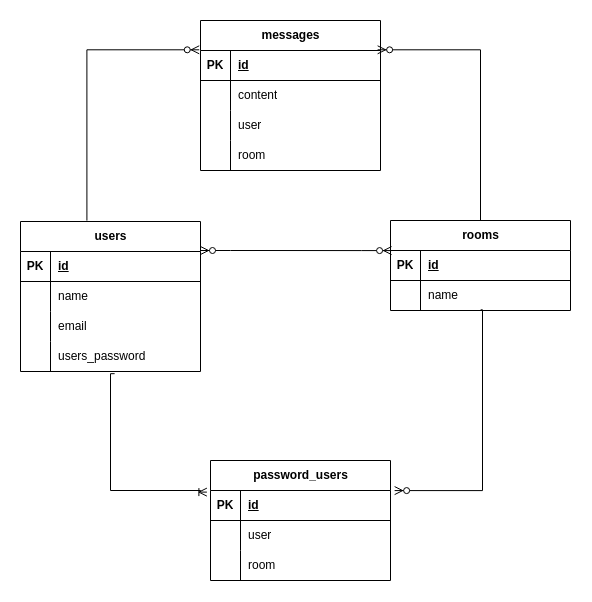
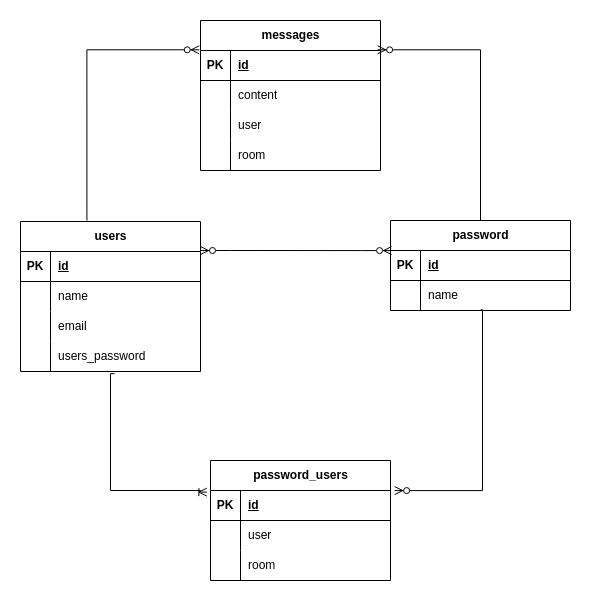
(481, 236) -> (481, 236)
